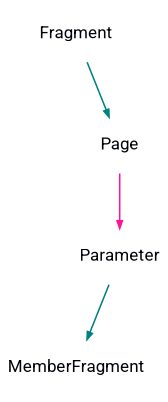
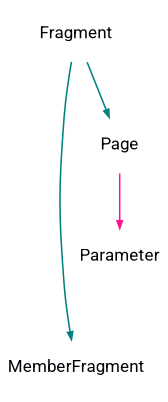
(99, 308) -> (60, 197)
